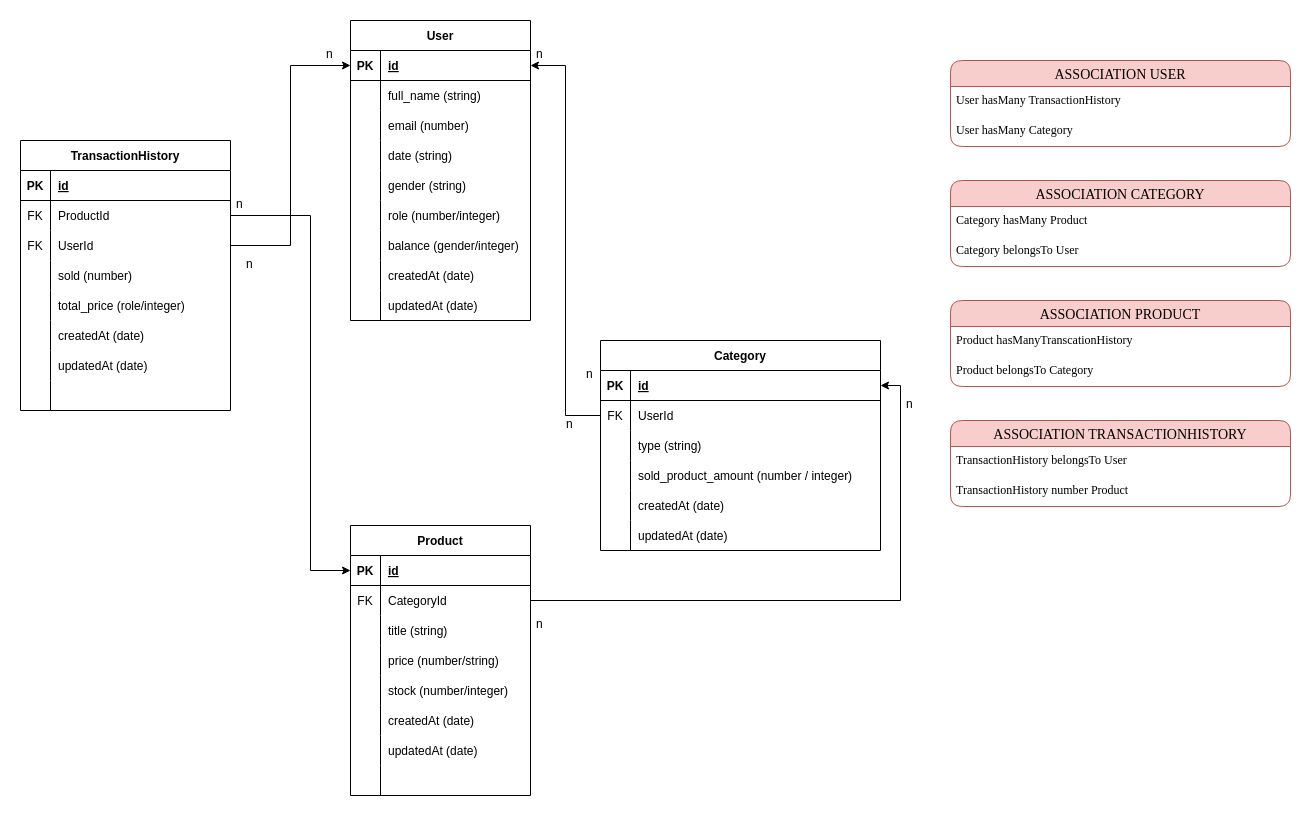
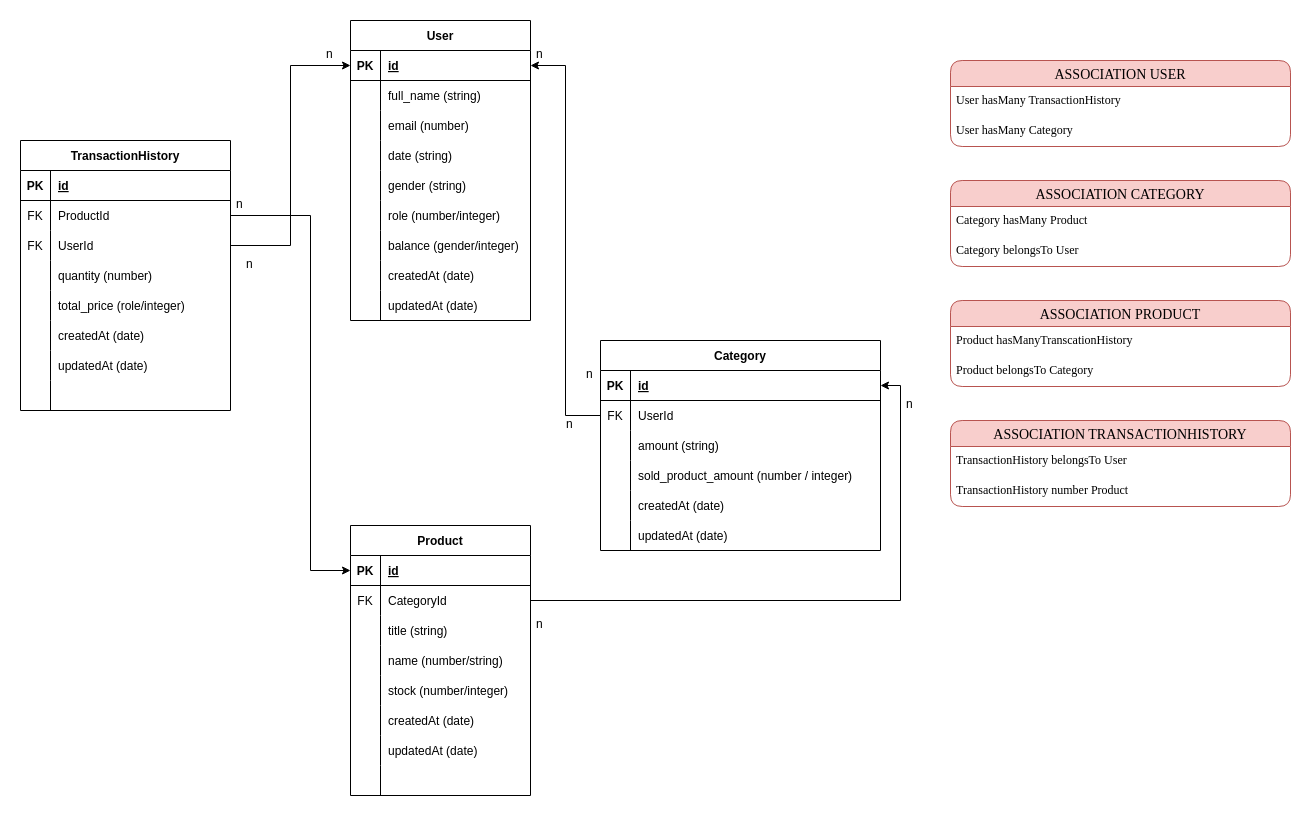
(99, 276) -> (112, 276)
(679, 446) -> (685, 446)
(454, 661) -> (452, 661)
